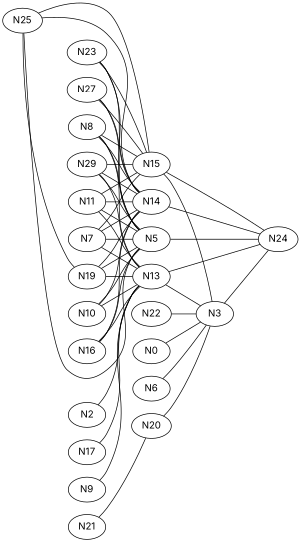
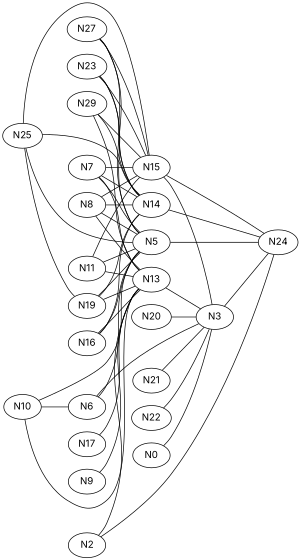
(119, 202) -> (118, 324)
(119, 202) -> none
(119, 258) -> (55, 407)
(214, 258) -> (211, 411)
(125, 479) -> (183, 349)
